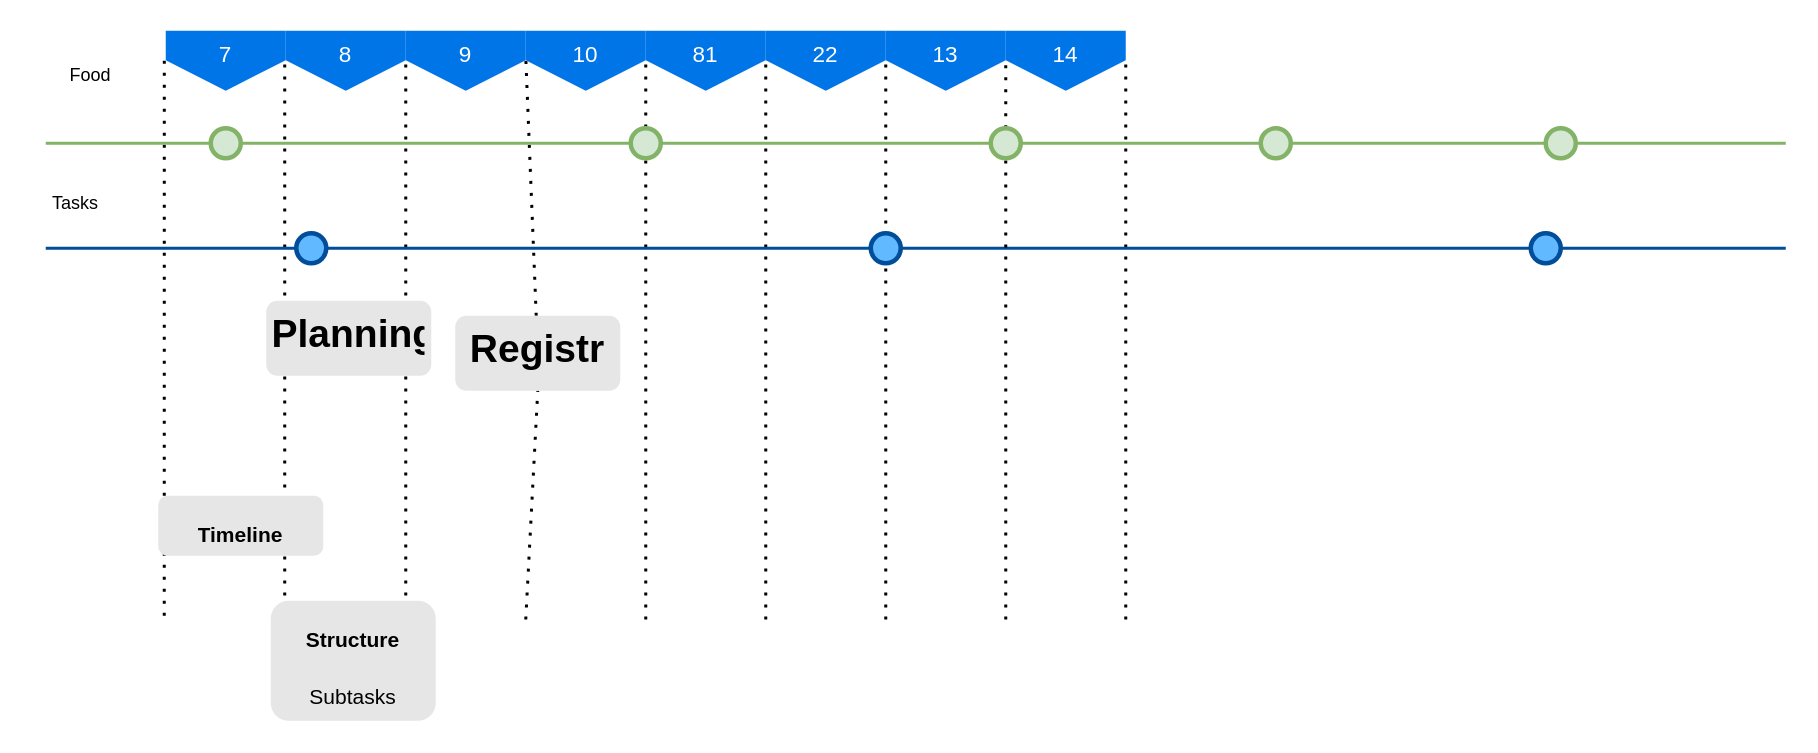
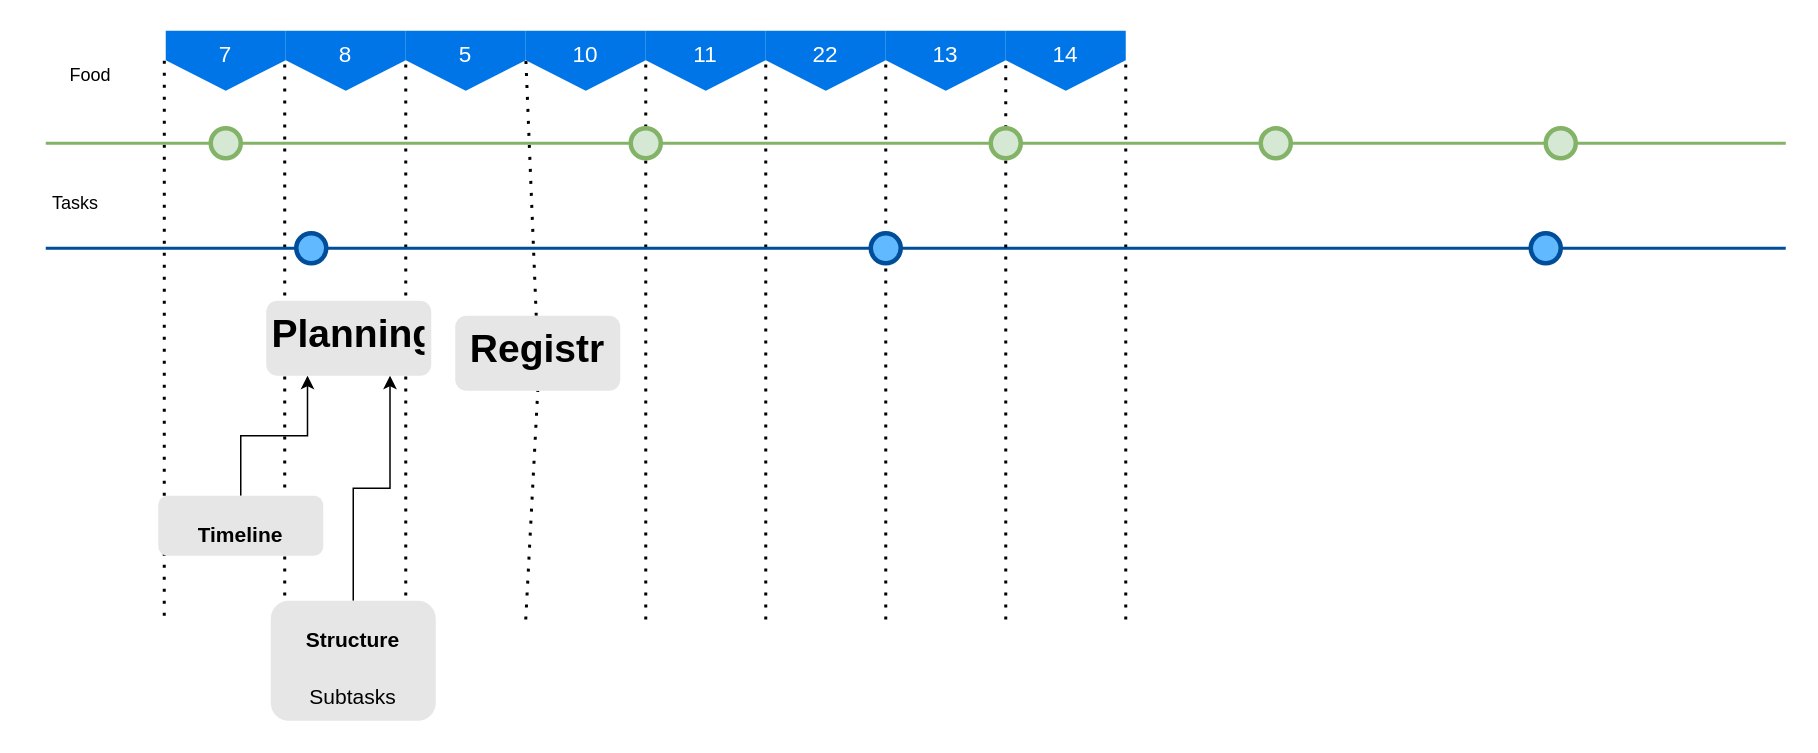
(466, 55) -> (466, 55)
(706, 55) -> (706, 55)
none -> (269, 436)
none -> (367, 488)
